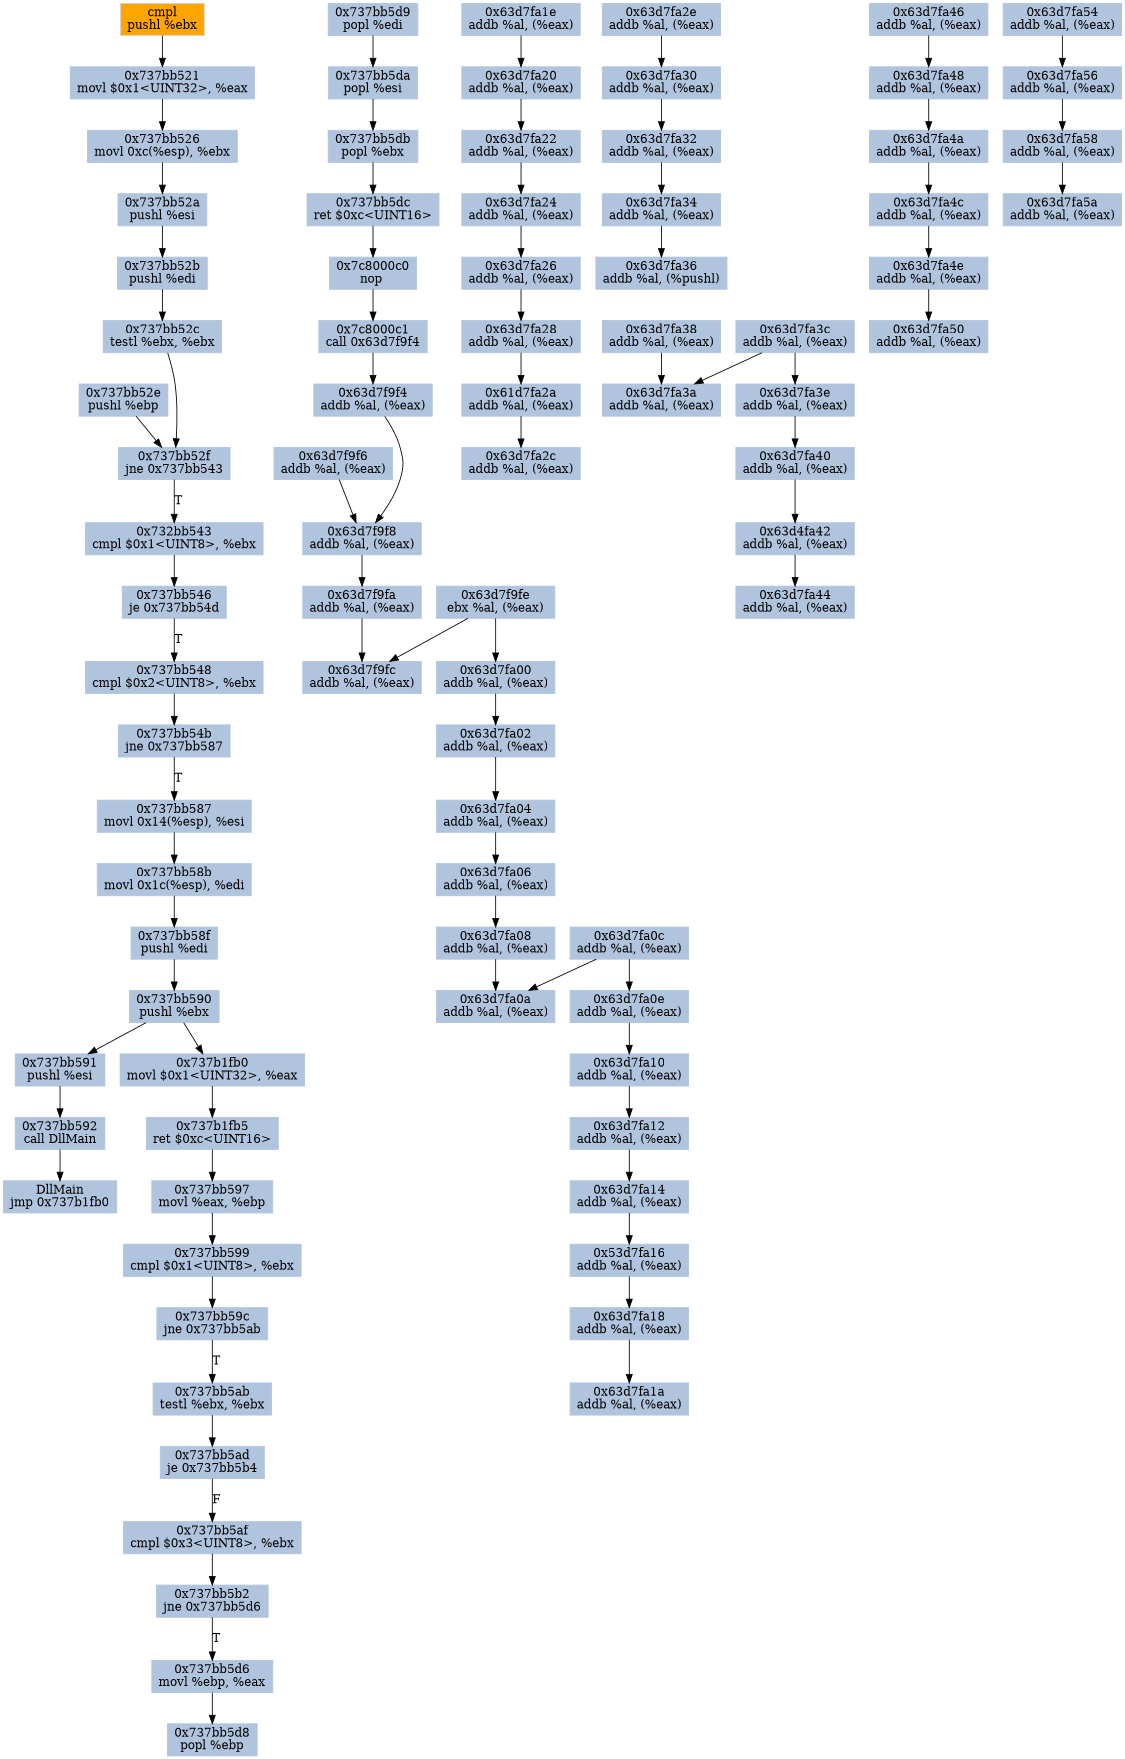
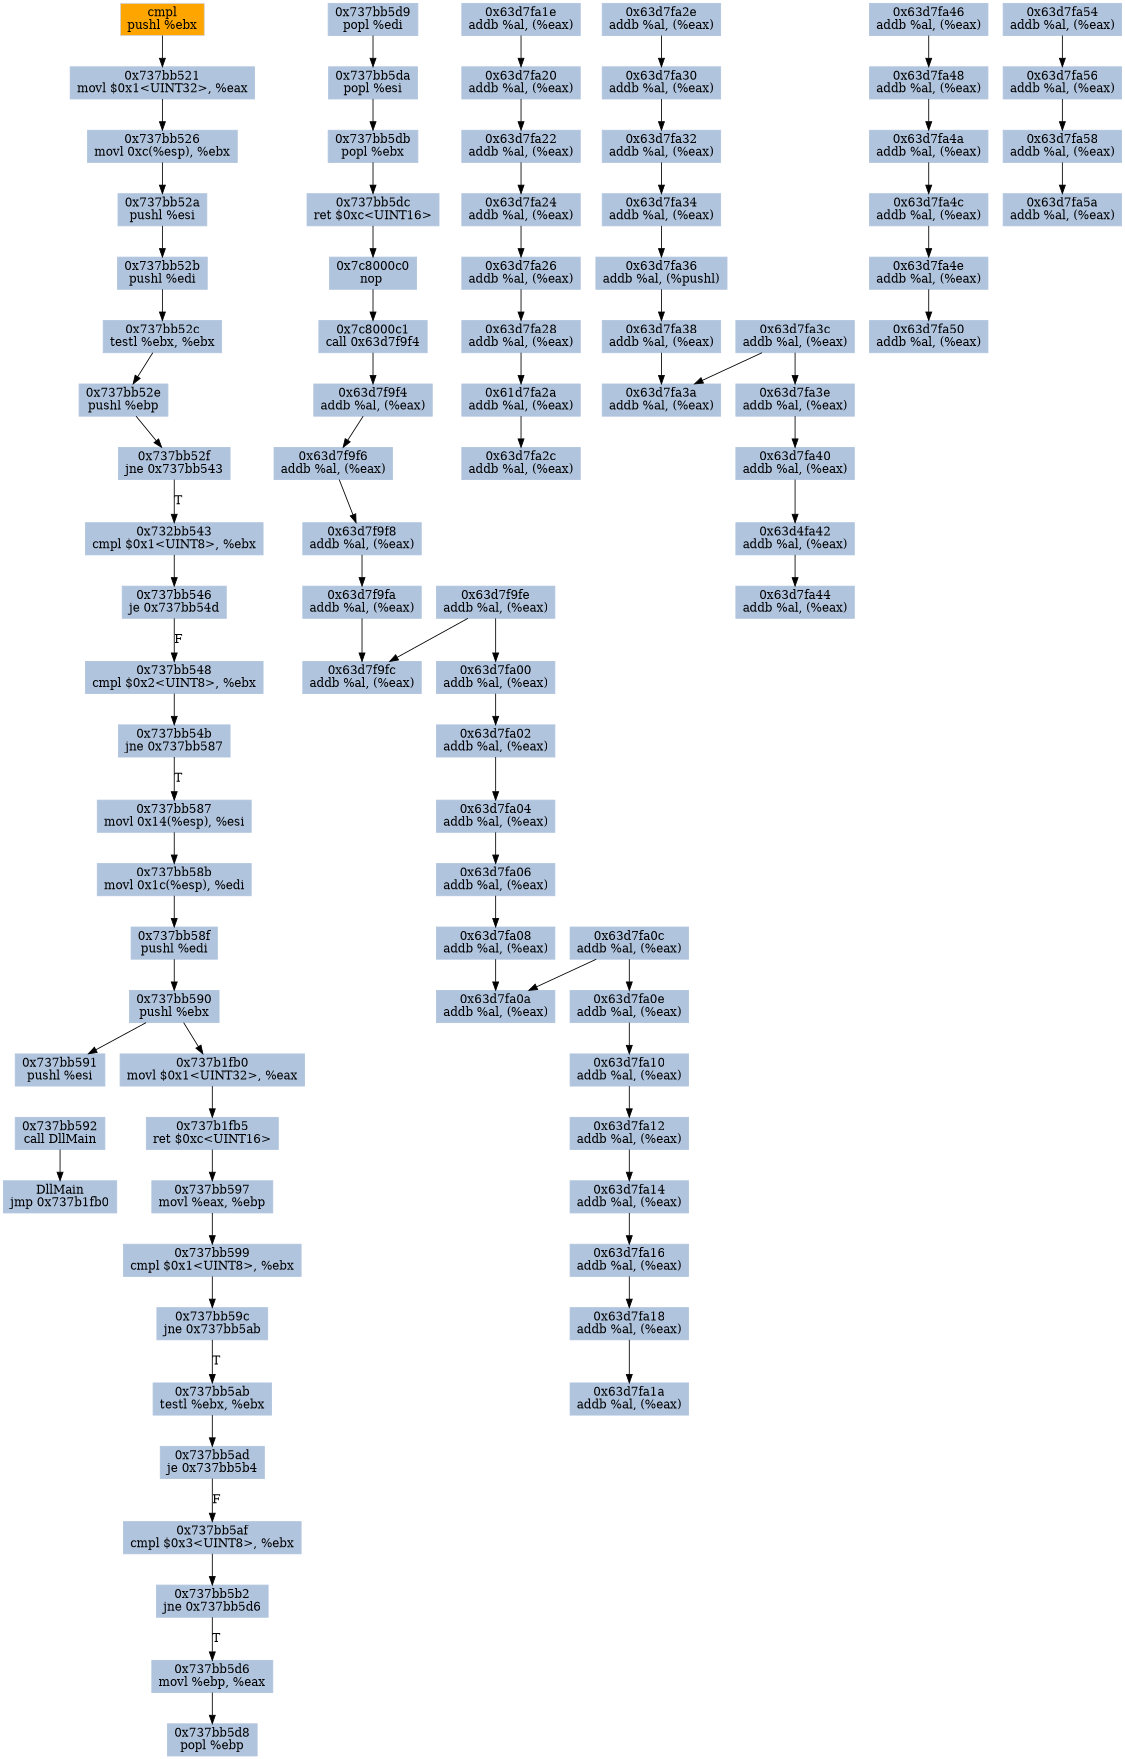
none -> (661, 301)
(176, 395) -> (145, 365)
(403, 467) -> (356, 428)
(496, 602) -> (496, 602)
(178, 640) -> (178, 640)
(60, 1097) -> none
(629, 1260) -> (629, 1260)
